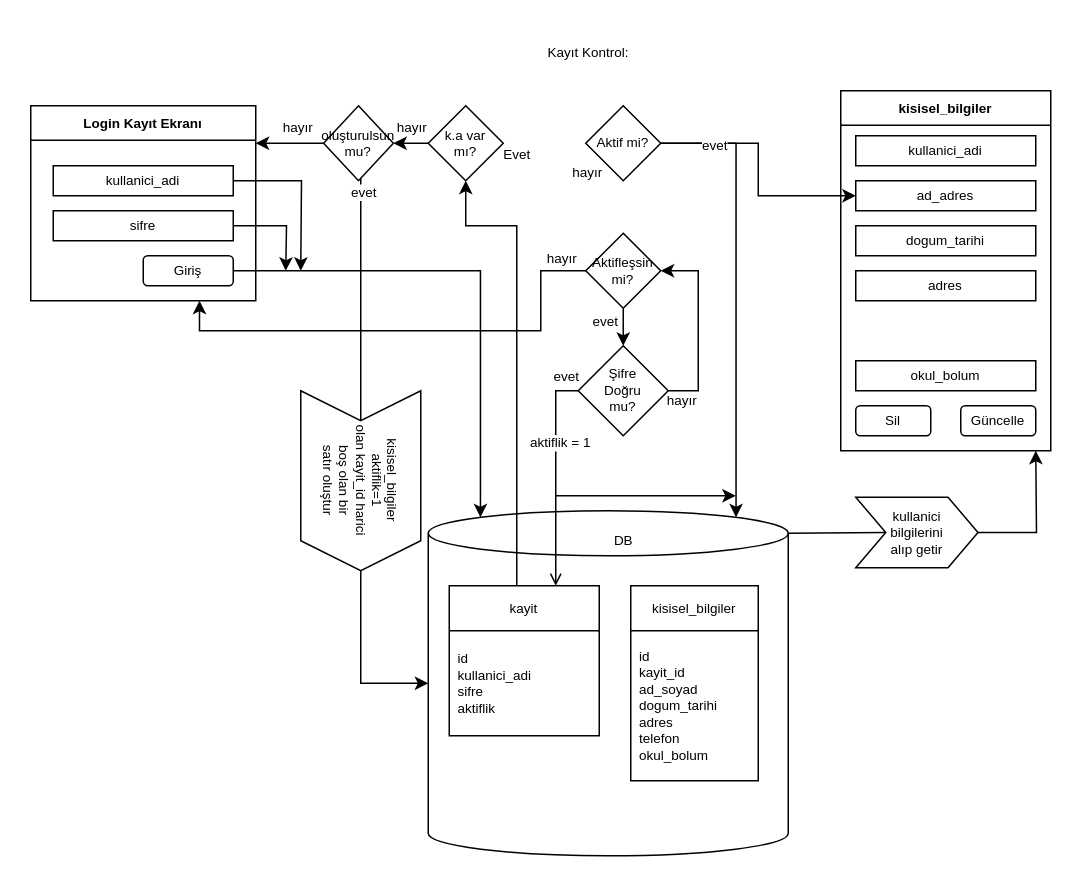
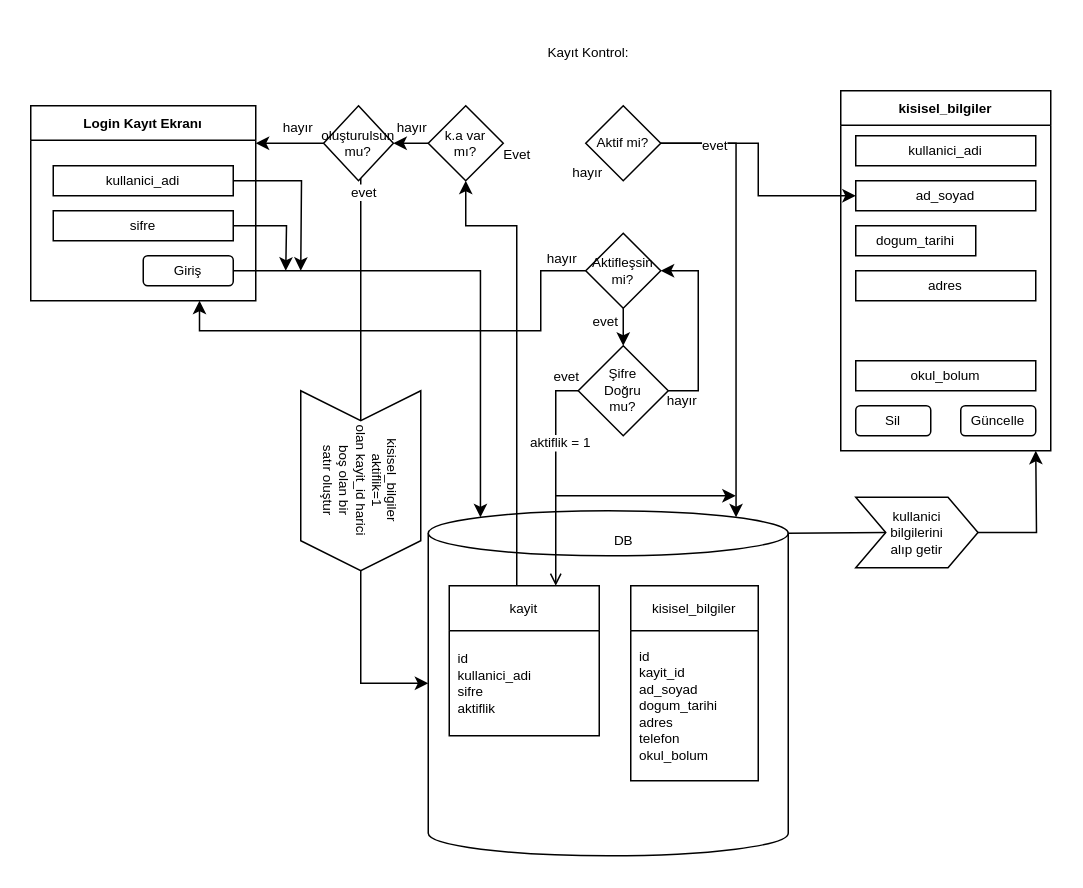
(946, 196) -> (946, 196)
(946, 241) -> (916, 241)
